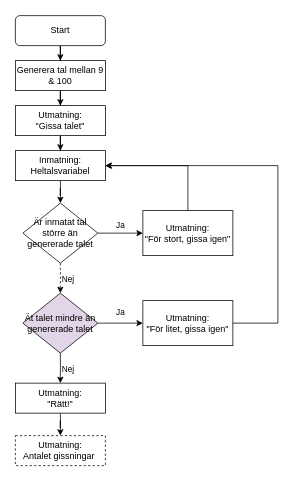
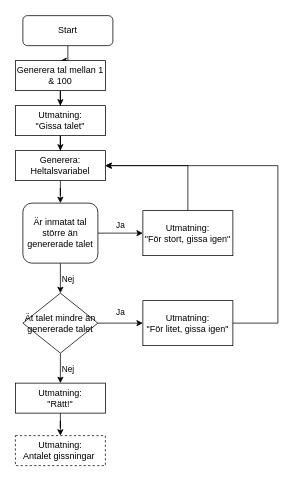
(60, 30) -> (68, 30)
(60, 75) -> (60, 75)
(60, 165) -> (60, 165)
(60, 233) -> (60, 233)
(60, 275) -> (60, 275)
(60, 323) -> (60, 323)
